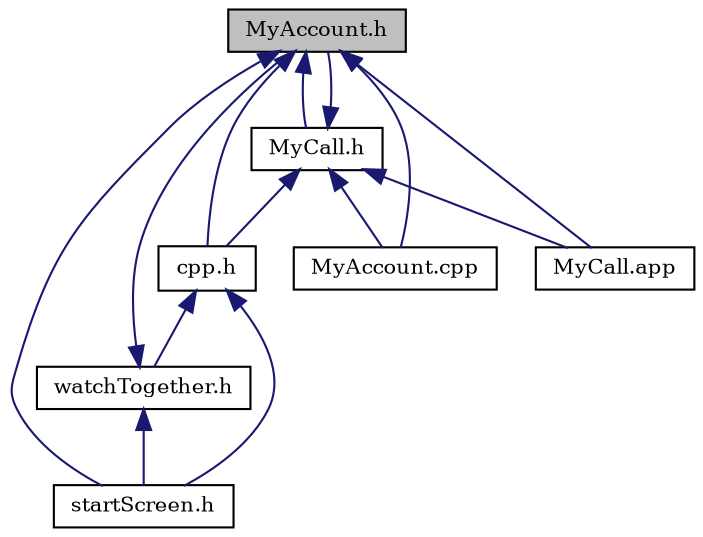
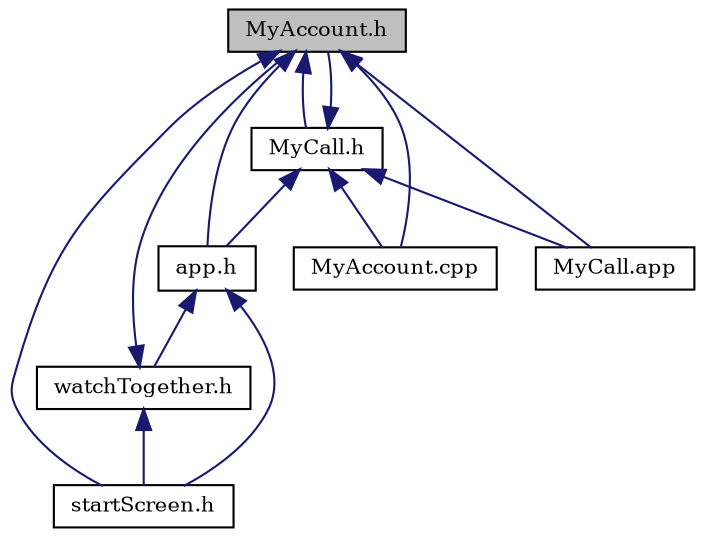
(207, 268) -> (207, 268)
